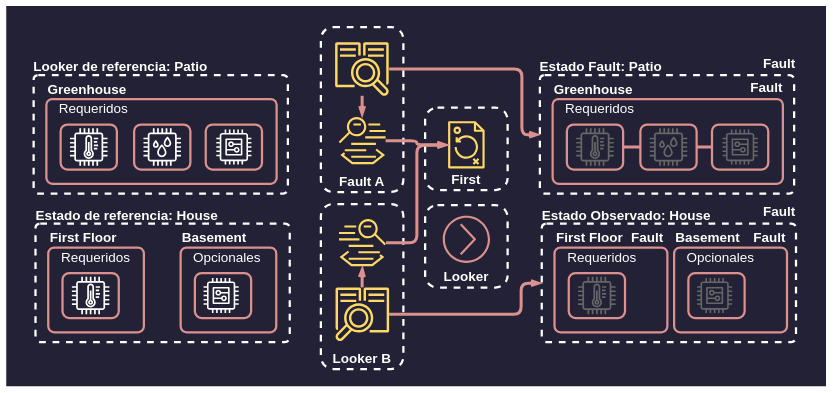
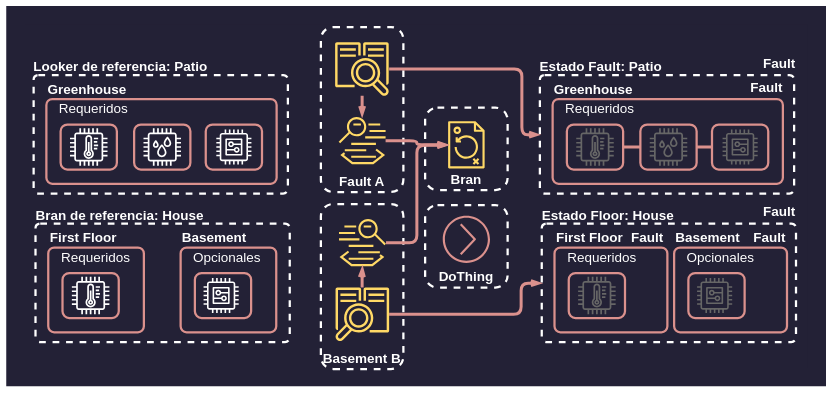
(466, 180) -> (466, 180)
(129, 216) -> (121, 216)
(624, 216) -> (607, 216)
(466, 277) -> (466, 277)
(362, 359) -> (362, 359)
